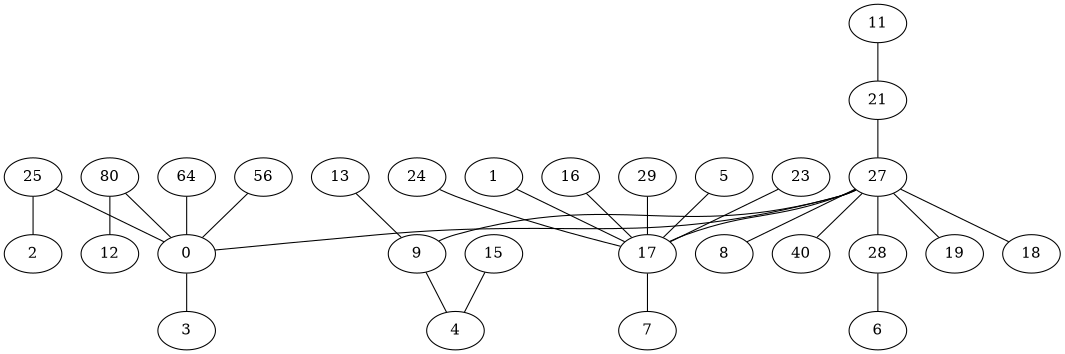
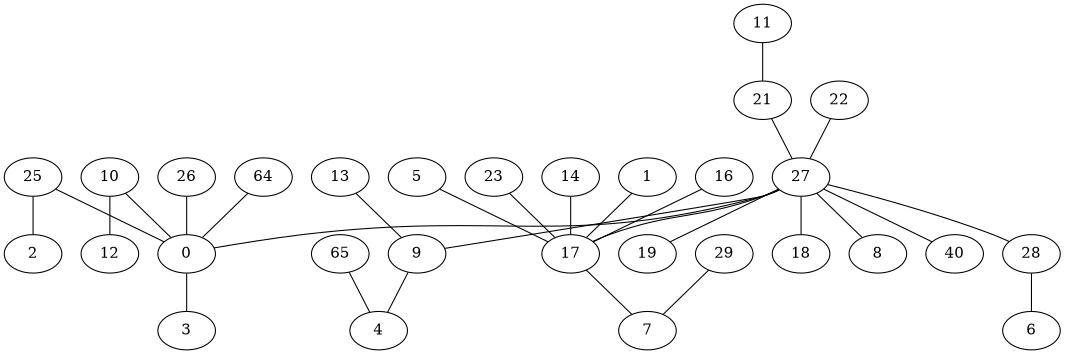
none -> (839, 100)
(110, 177) -> (110, 177)
(263, 177) -> (187, 177)
(417, 177) -> (571, 177)
(647, 209) -> (686, 292)
(494, 254) -> (340, 254)
